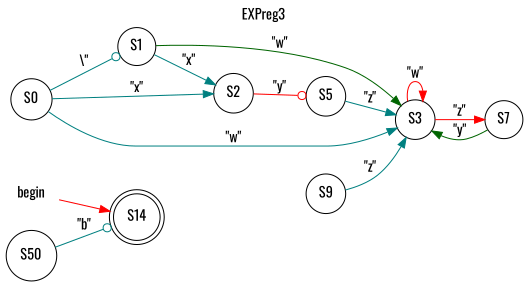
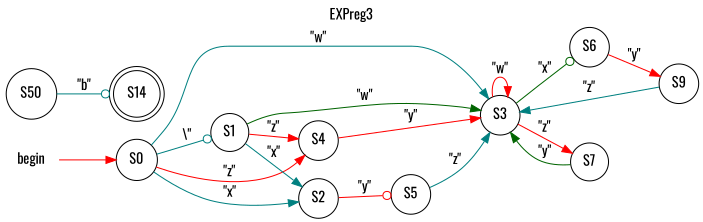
none -> (590, 47)
none -> (318, 141)
(80, 204) -> (83, 160)
